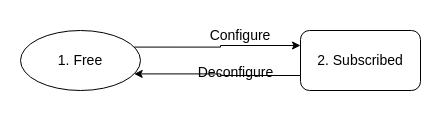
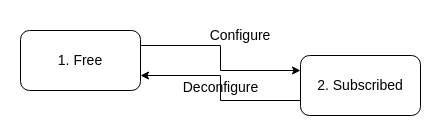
(81, 61) -> (81, 61)
(361, 61) -> (361, 86)
(236, 73) -> (221, 88)
